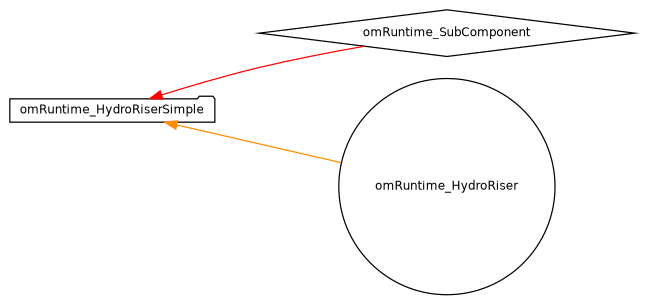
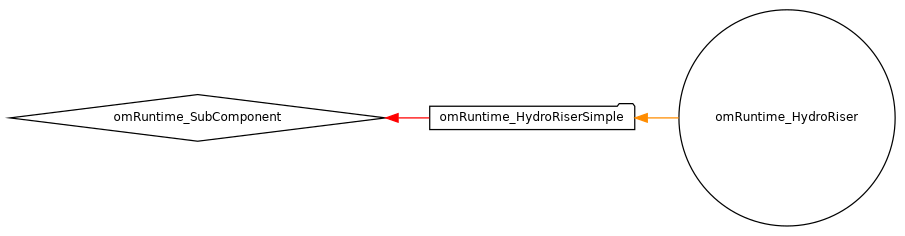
(262, 67) -> (414, 118)
